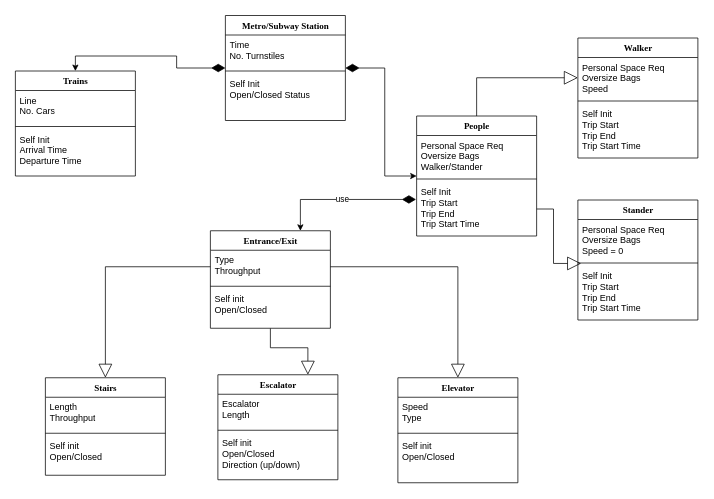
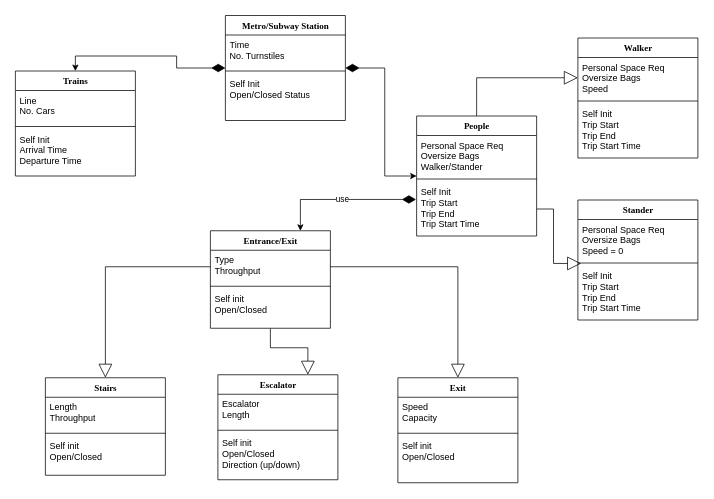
(458, 388) -> (458, 388)
(415, 413) -> (421, 413)
